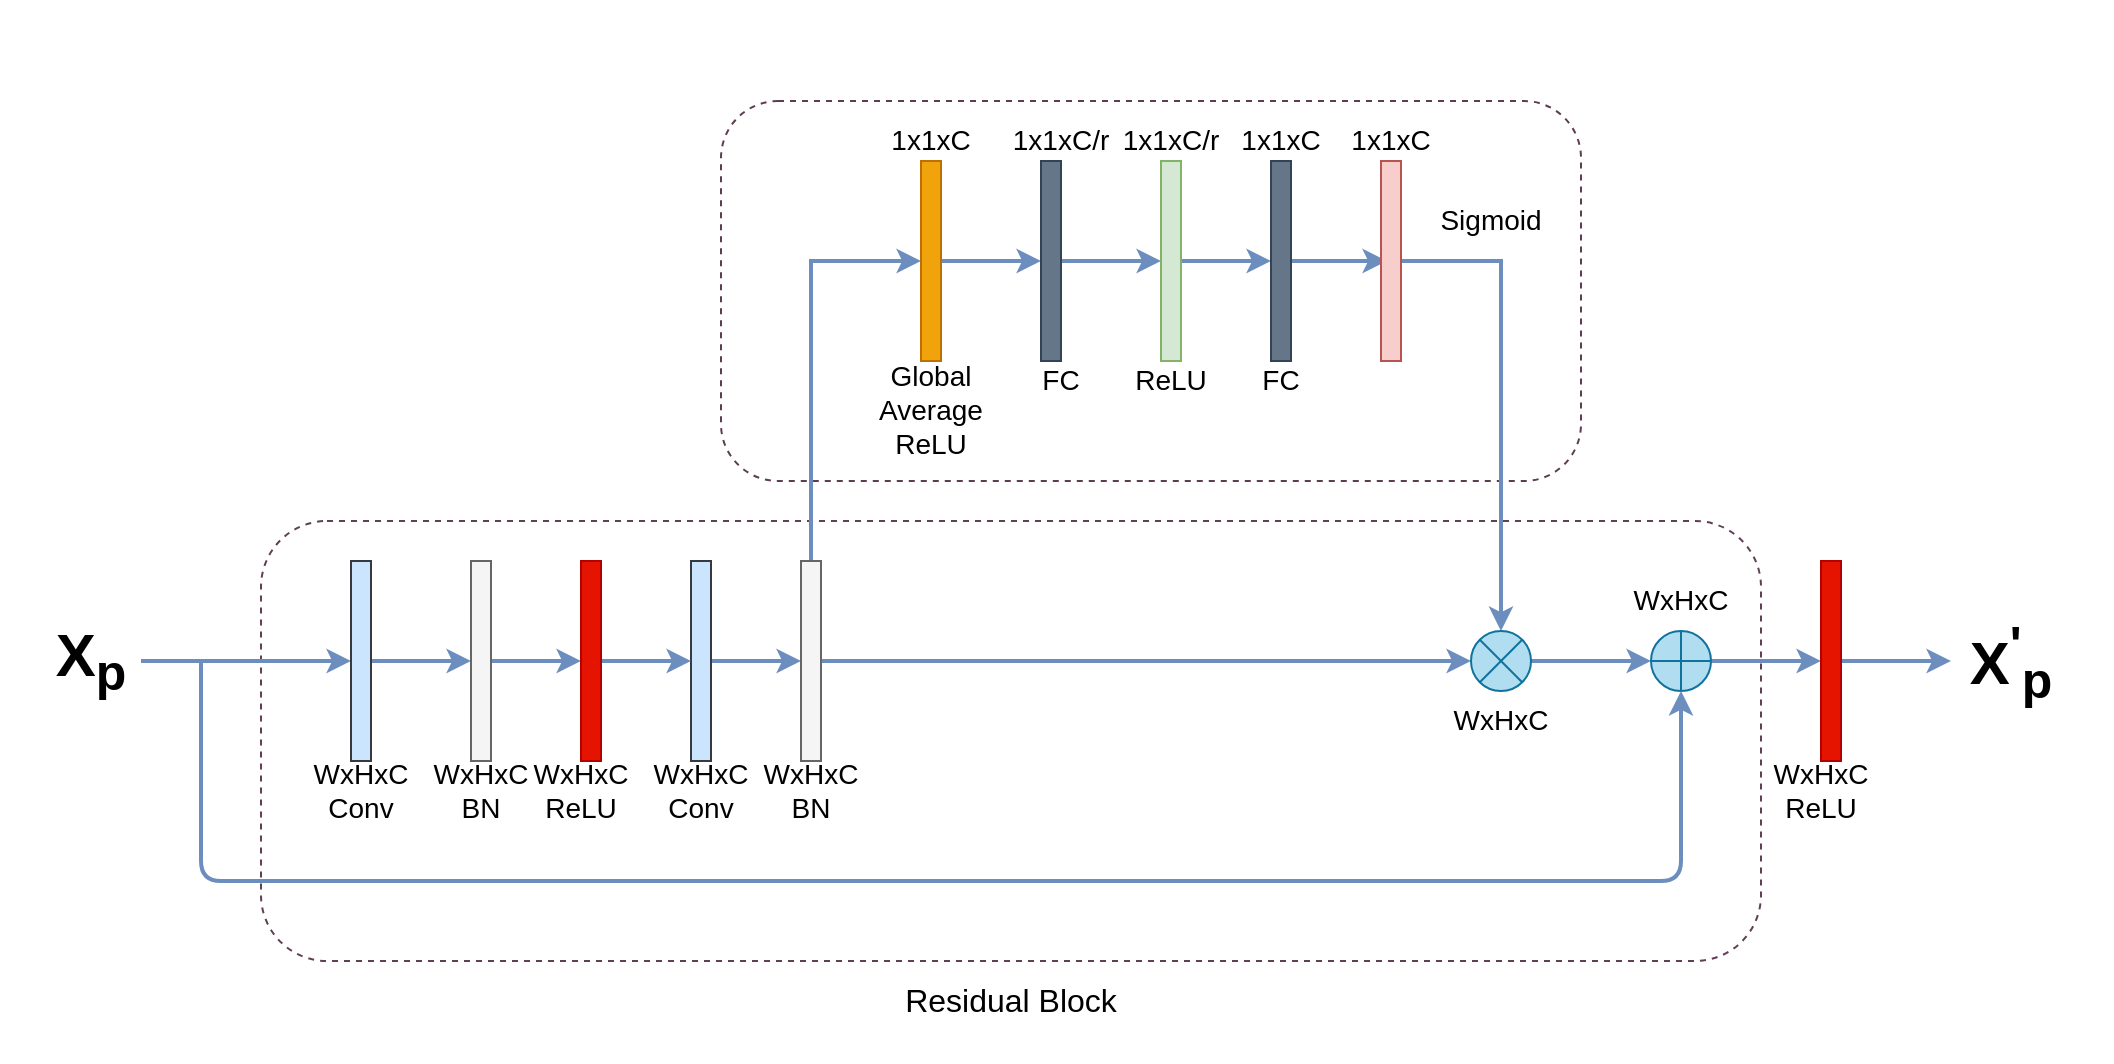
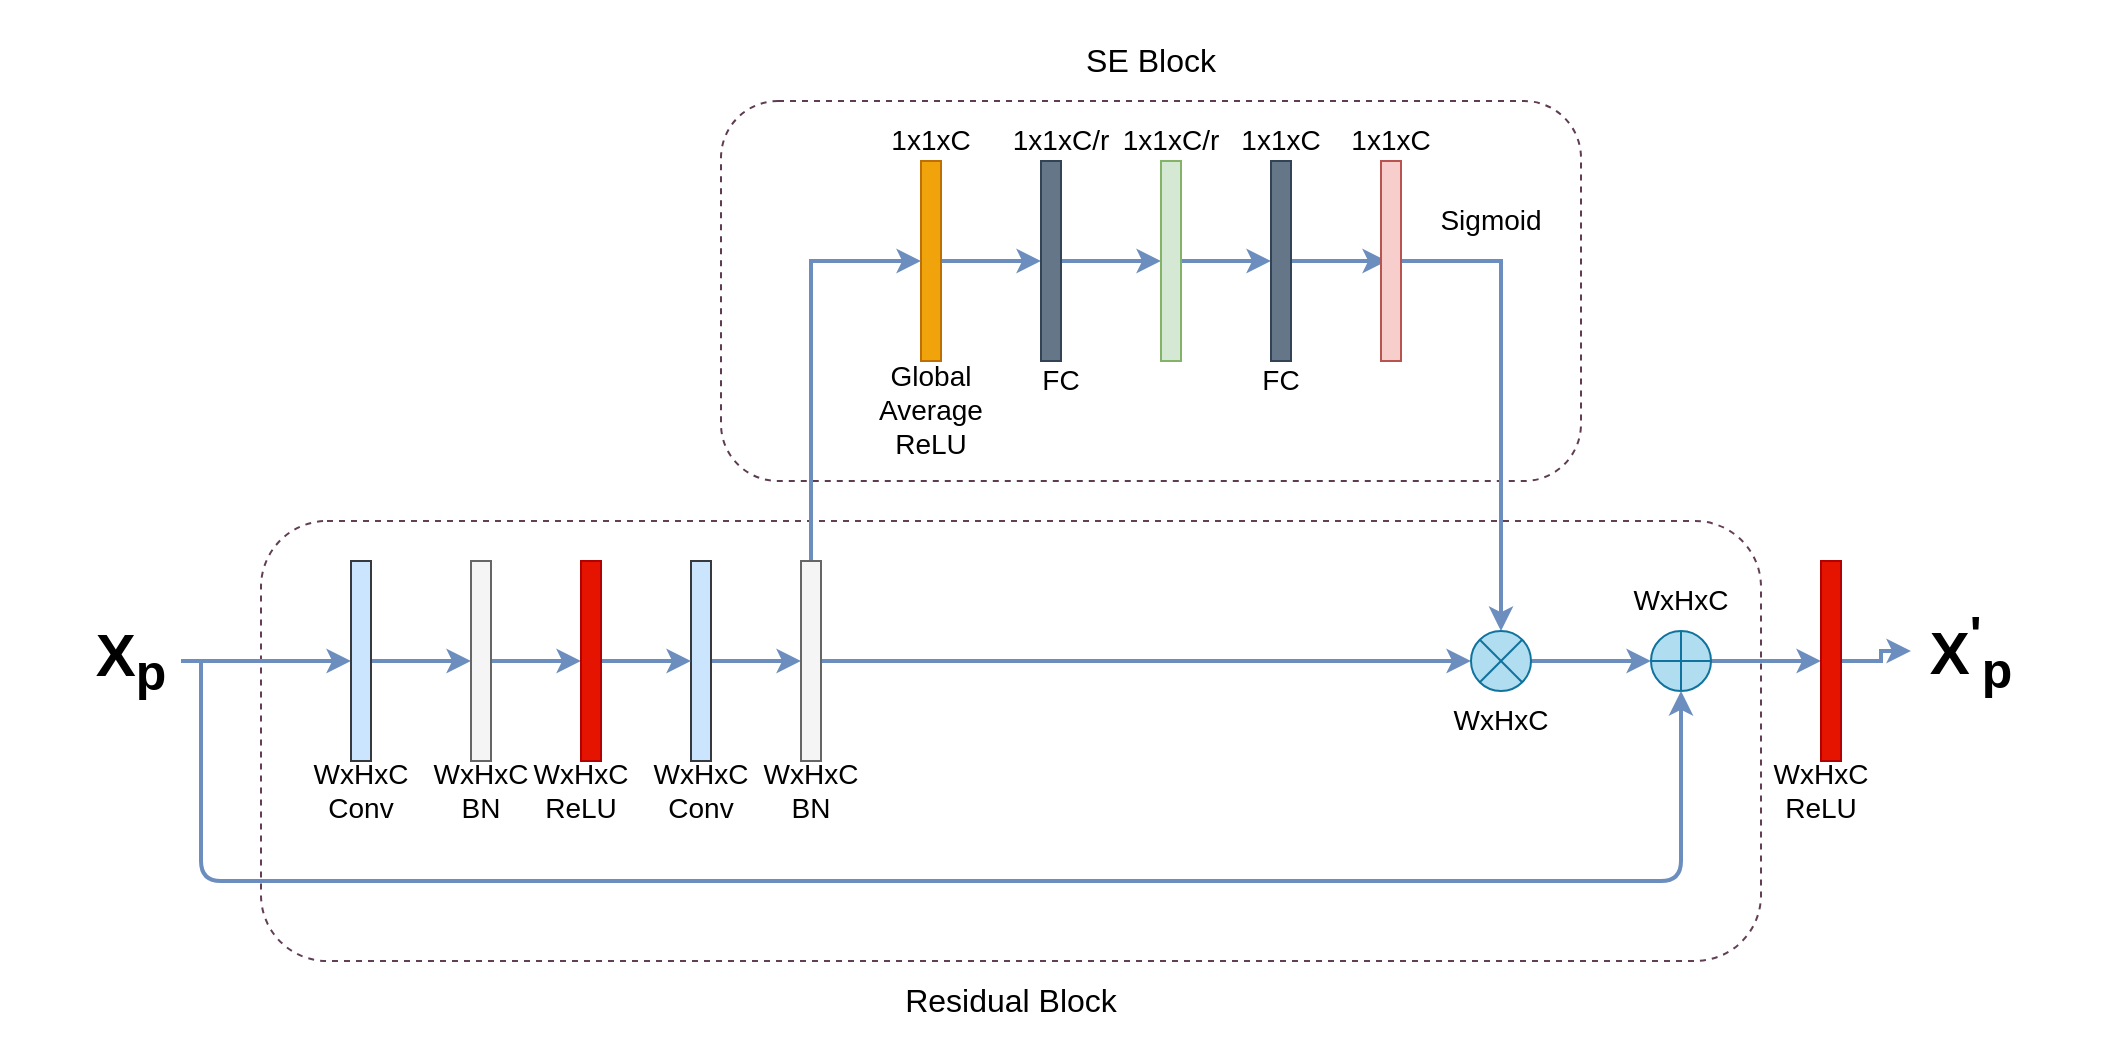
none -> (1151, 61)
(1171, 381) -> none
(91, 661) -> (131, 661)
(2011, 661) -> (1971, 651)
